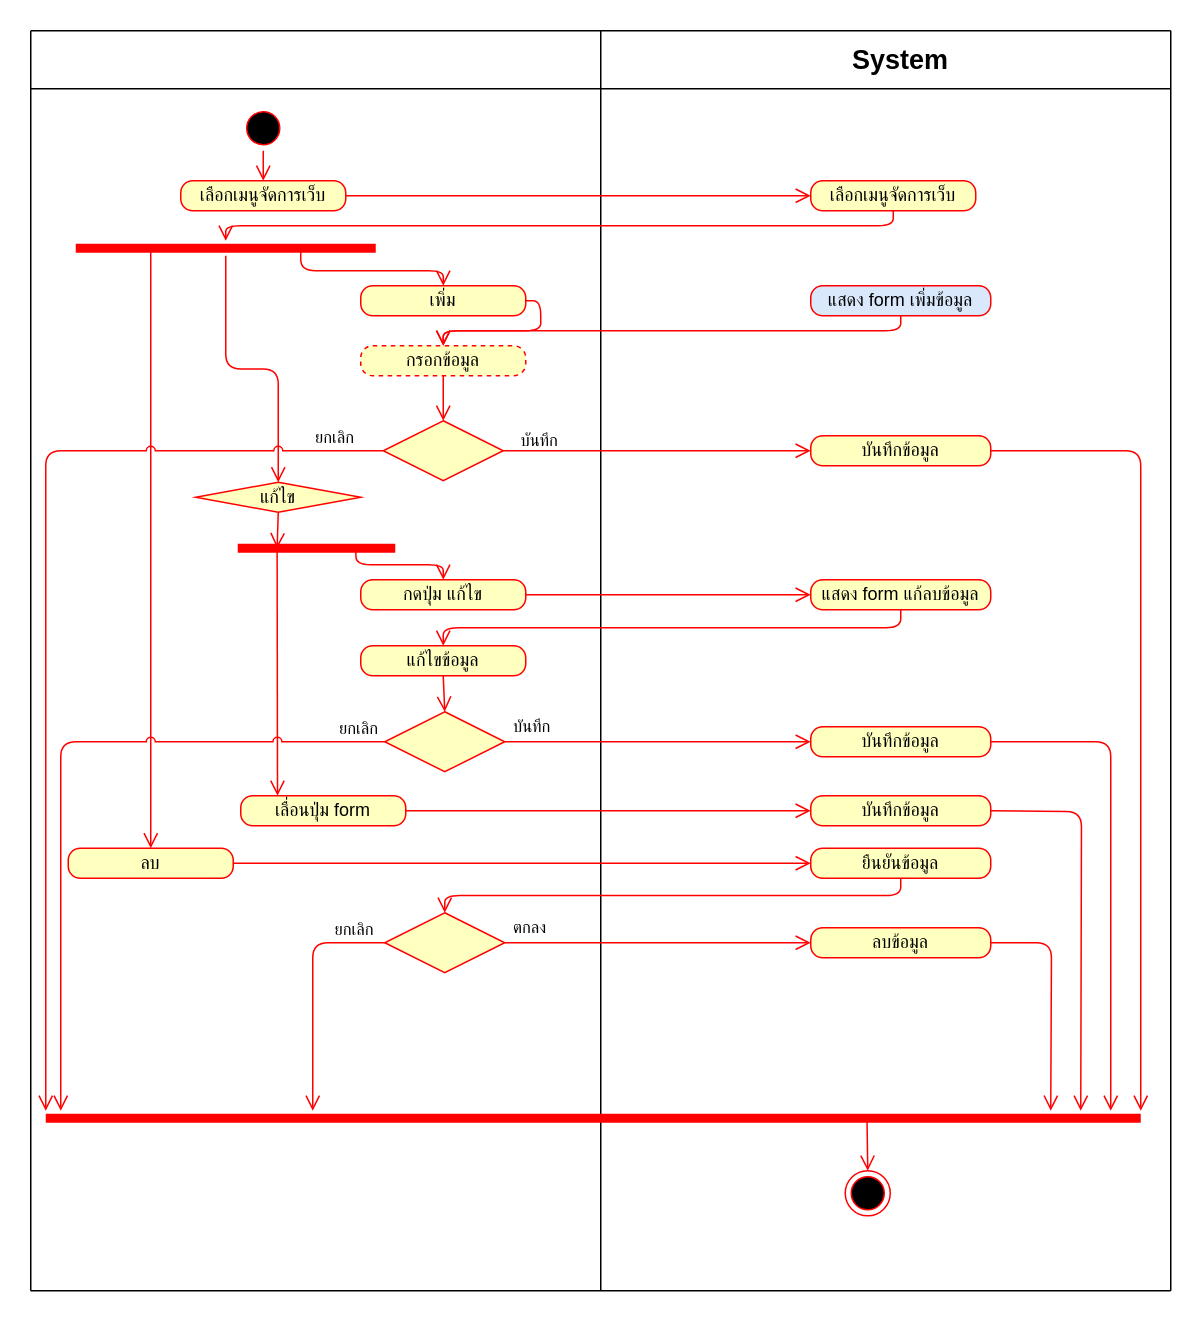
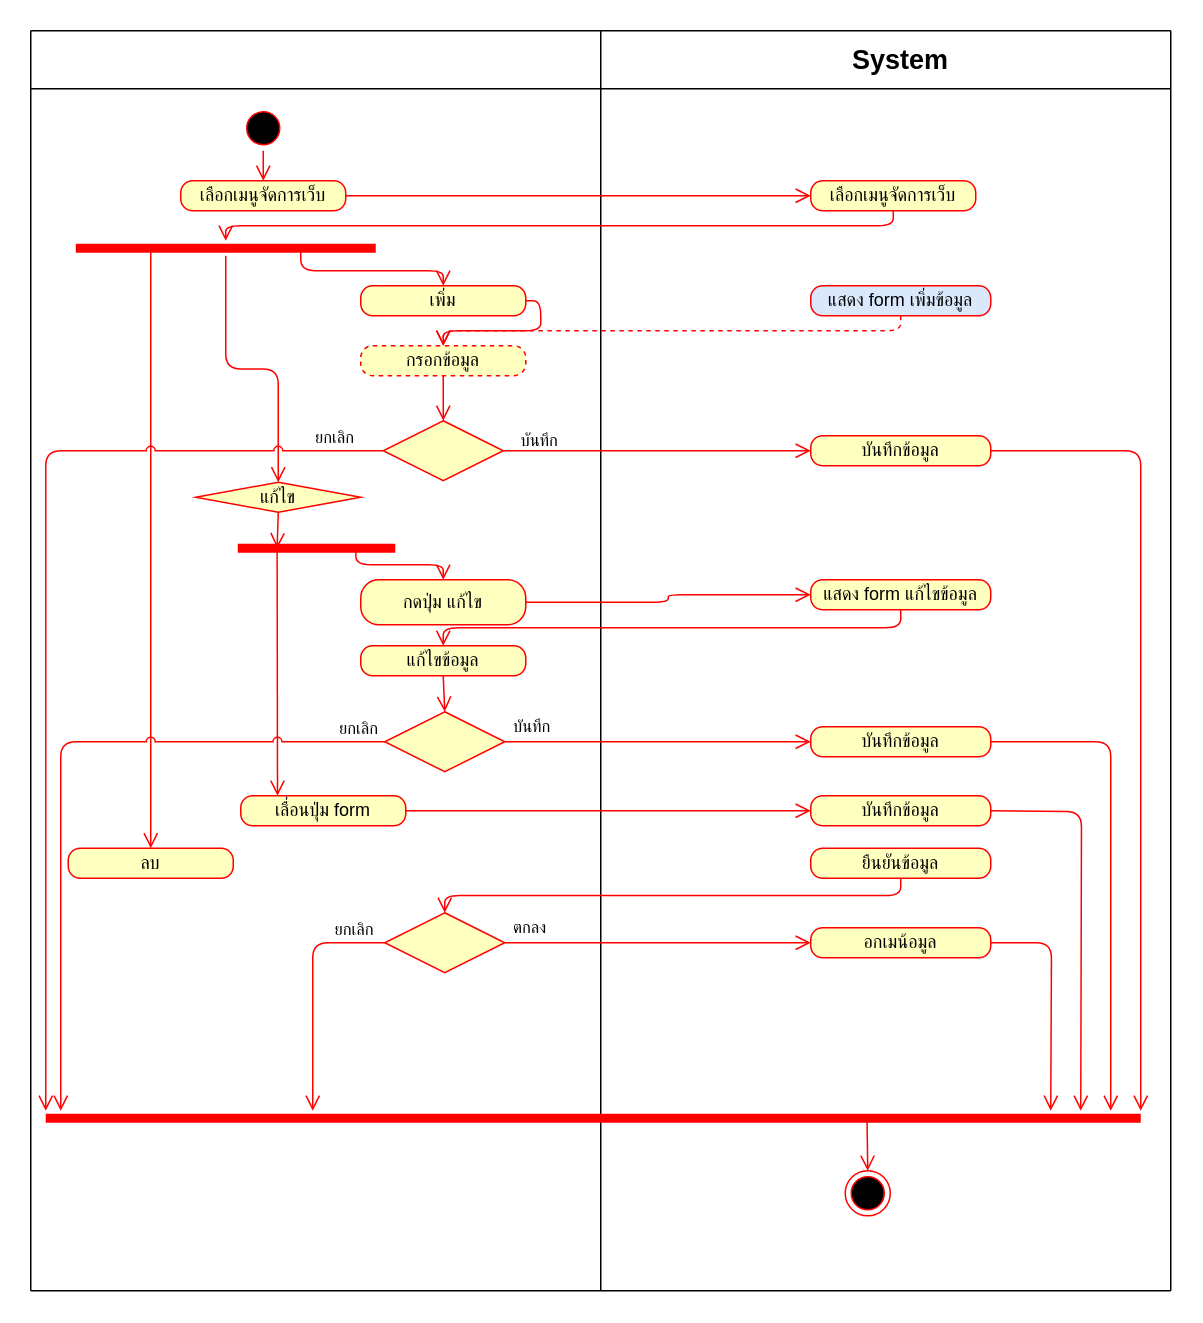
(721, 331) -> (721, 331)
(443, 595) -> (443, 602)
(901, 595) -> (901, 595)
(520, 863) -> none
(901, 943) -> (901, 943)
